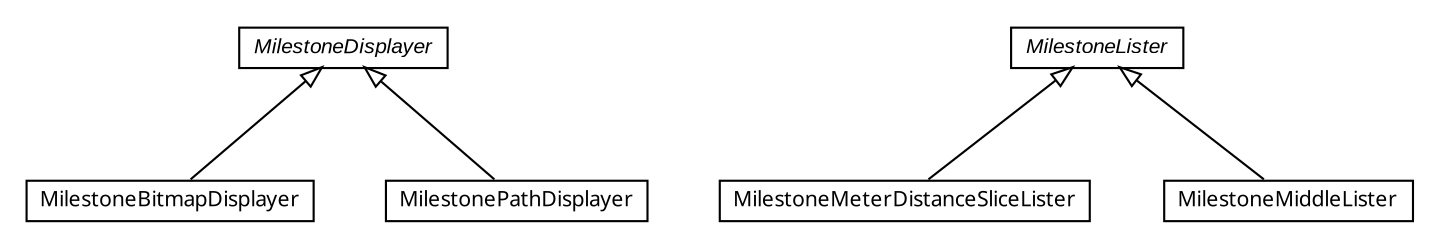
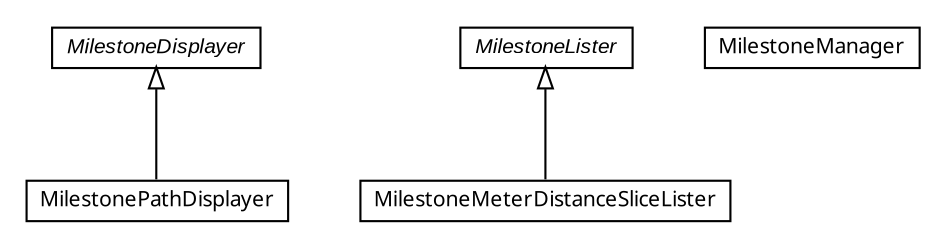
none -> (811, 47)
(169, 200) -> none
(1288, 200) -> none
